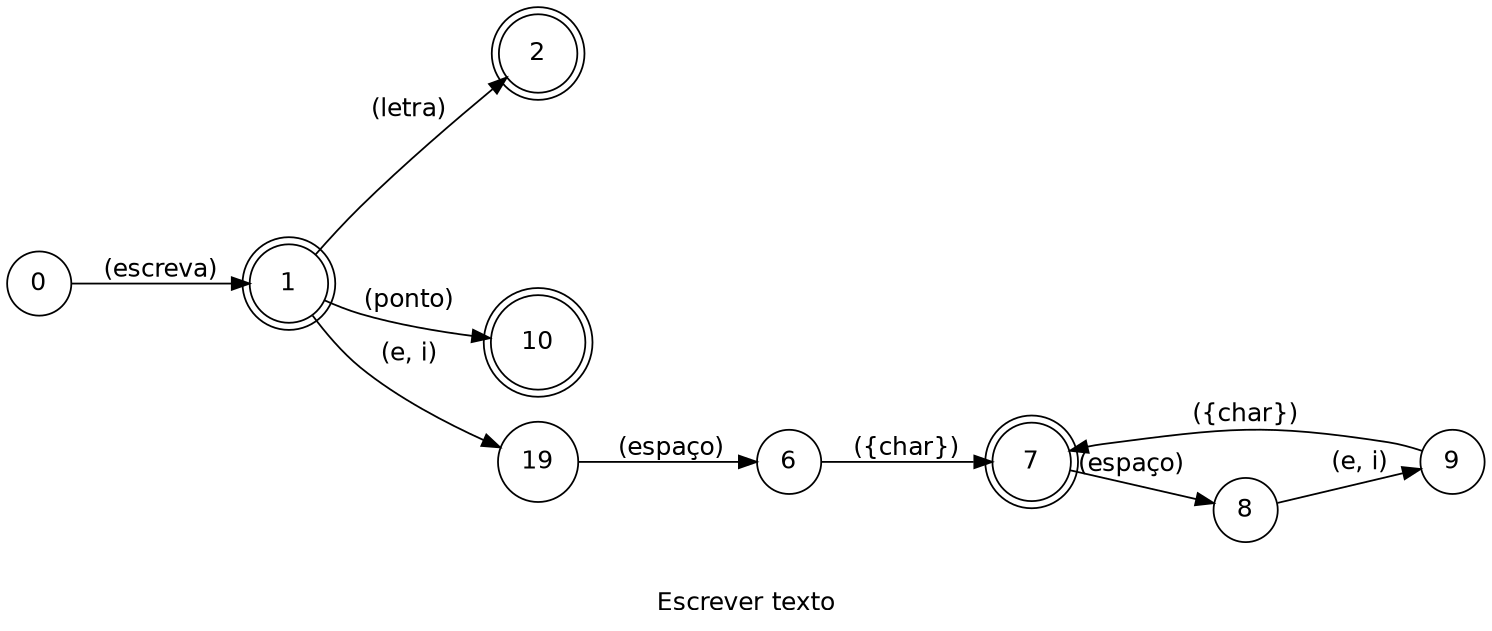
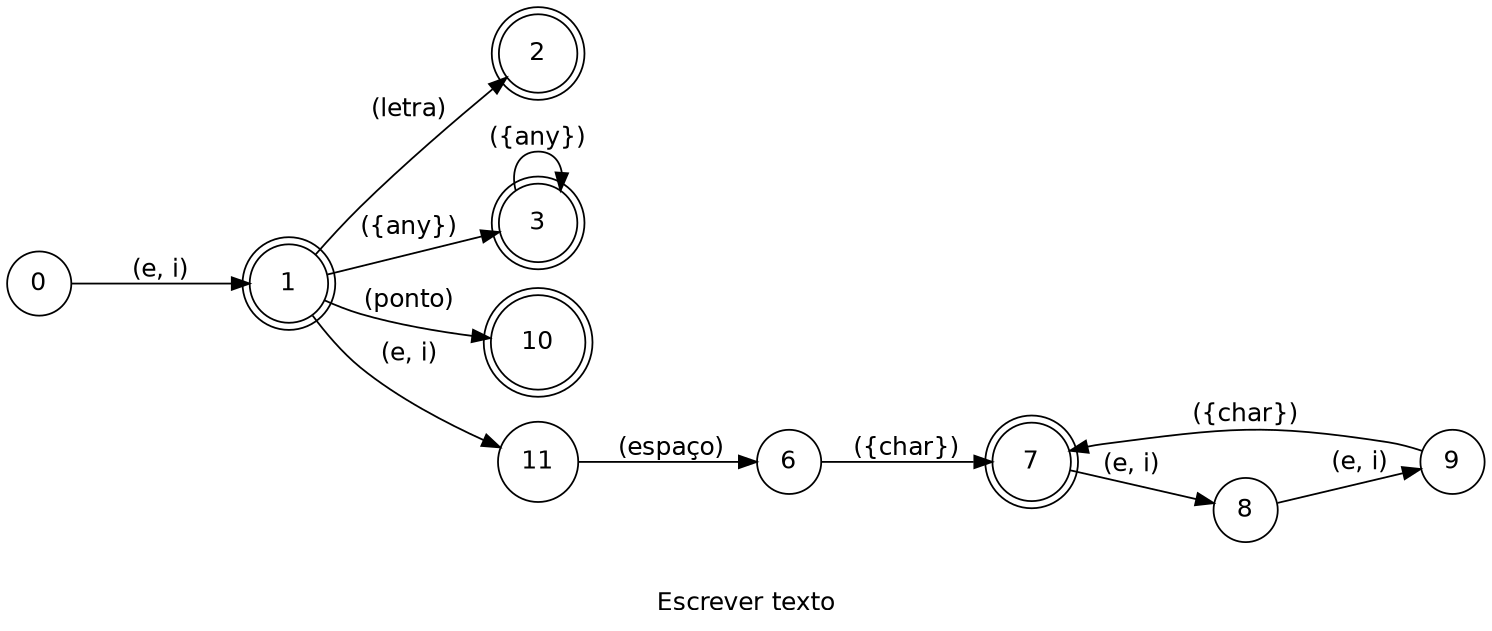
none -> (538, 223)
(160, 270) -> (160, 270)
(538, 462) -> (538, 462)
(1132, 465) -> (1132, 465)
